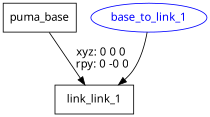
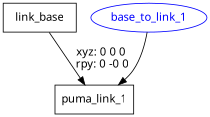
(40, 18) -> (40, 18)
(94, 100) -> (94, 100)
